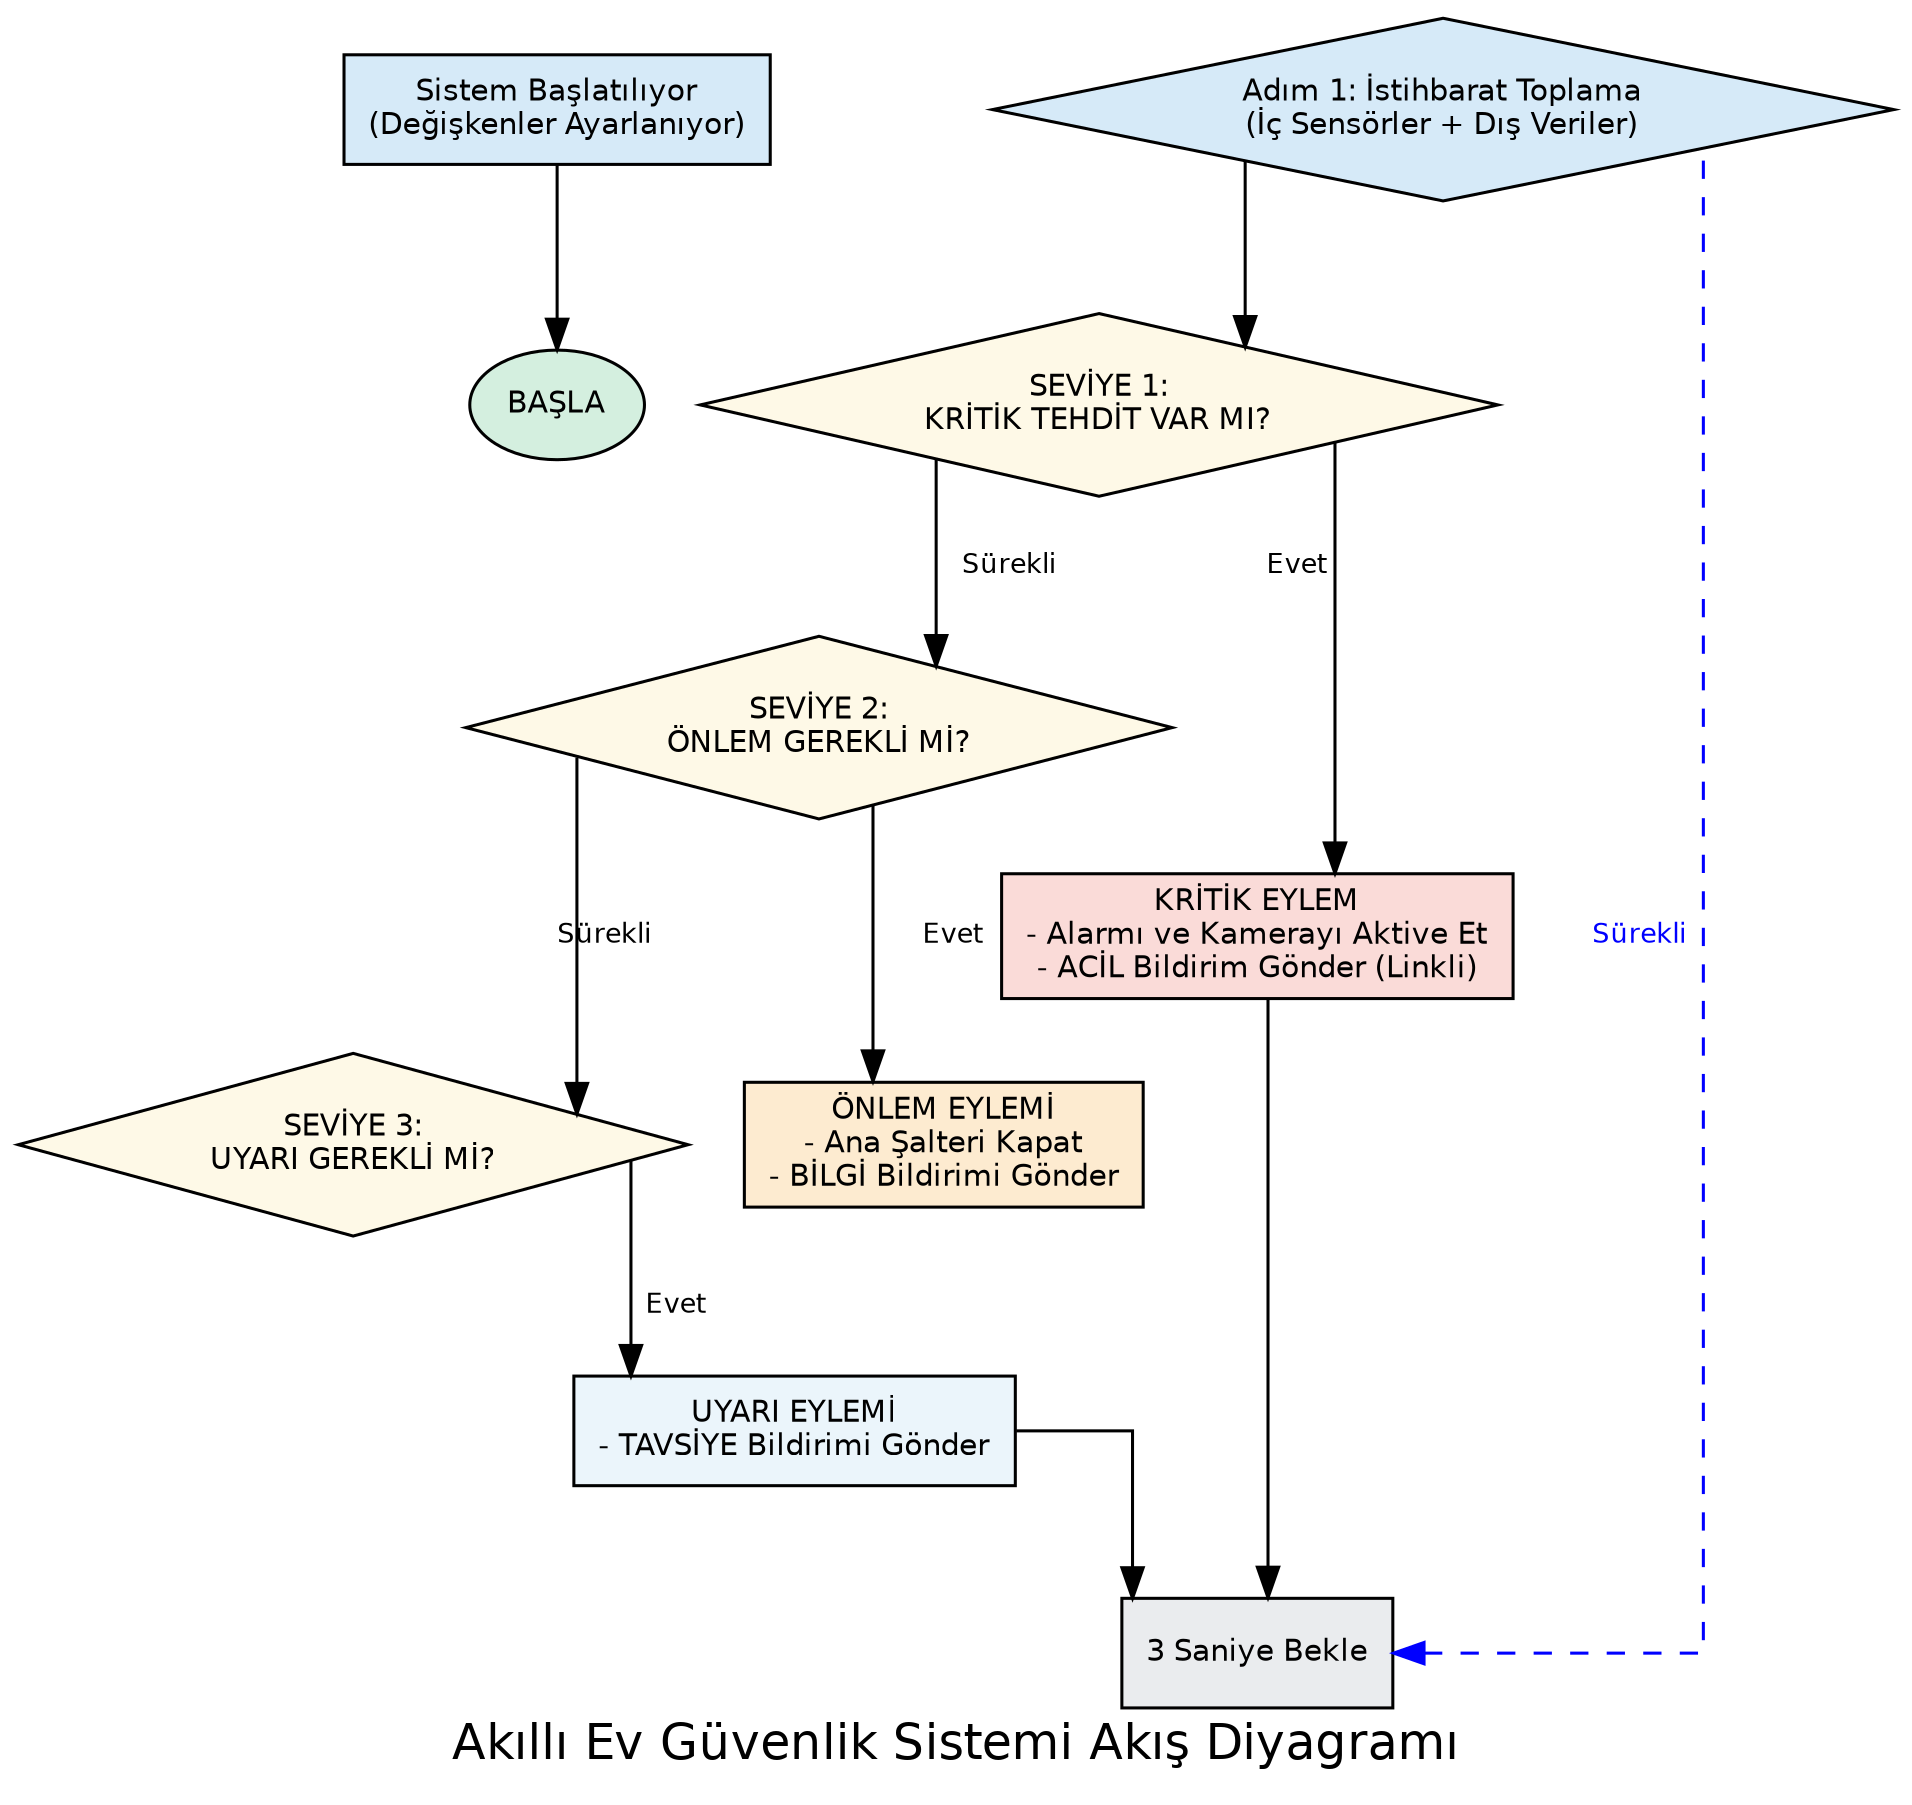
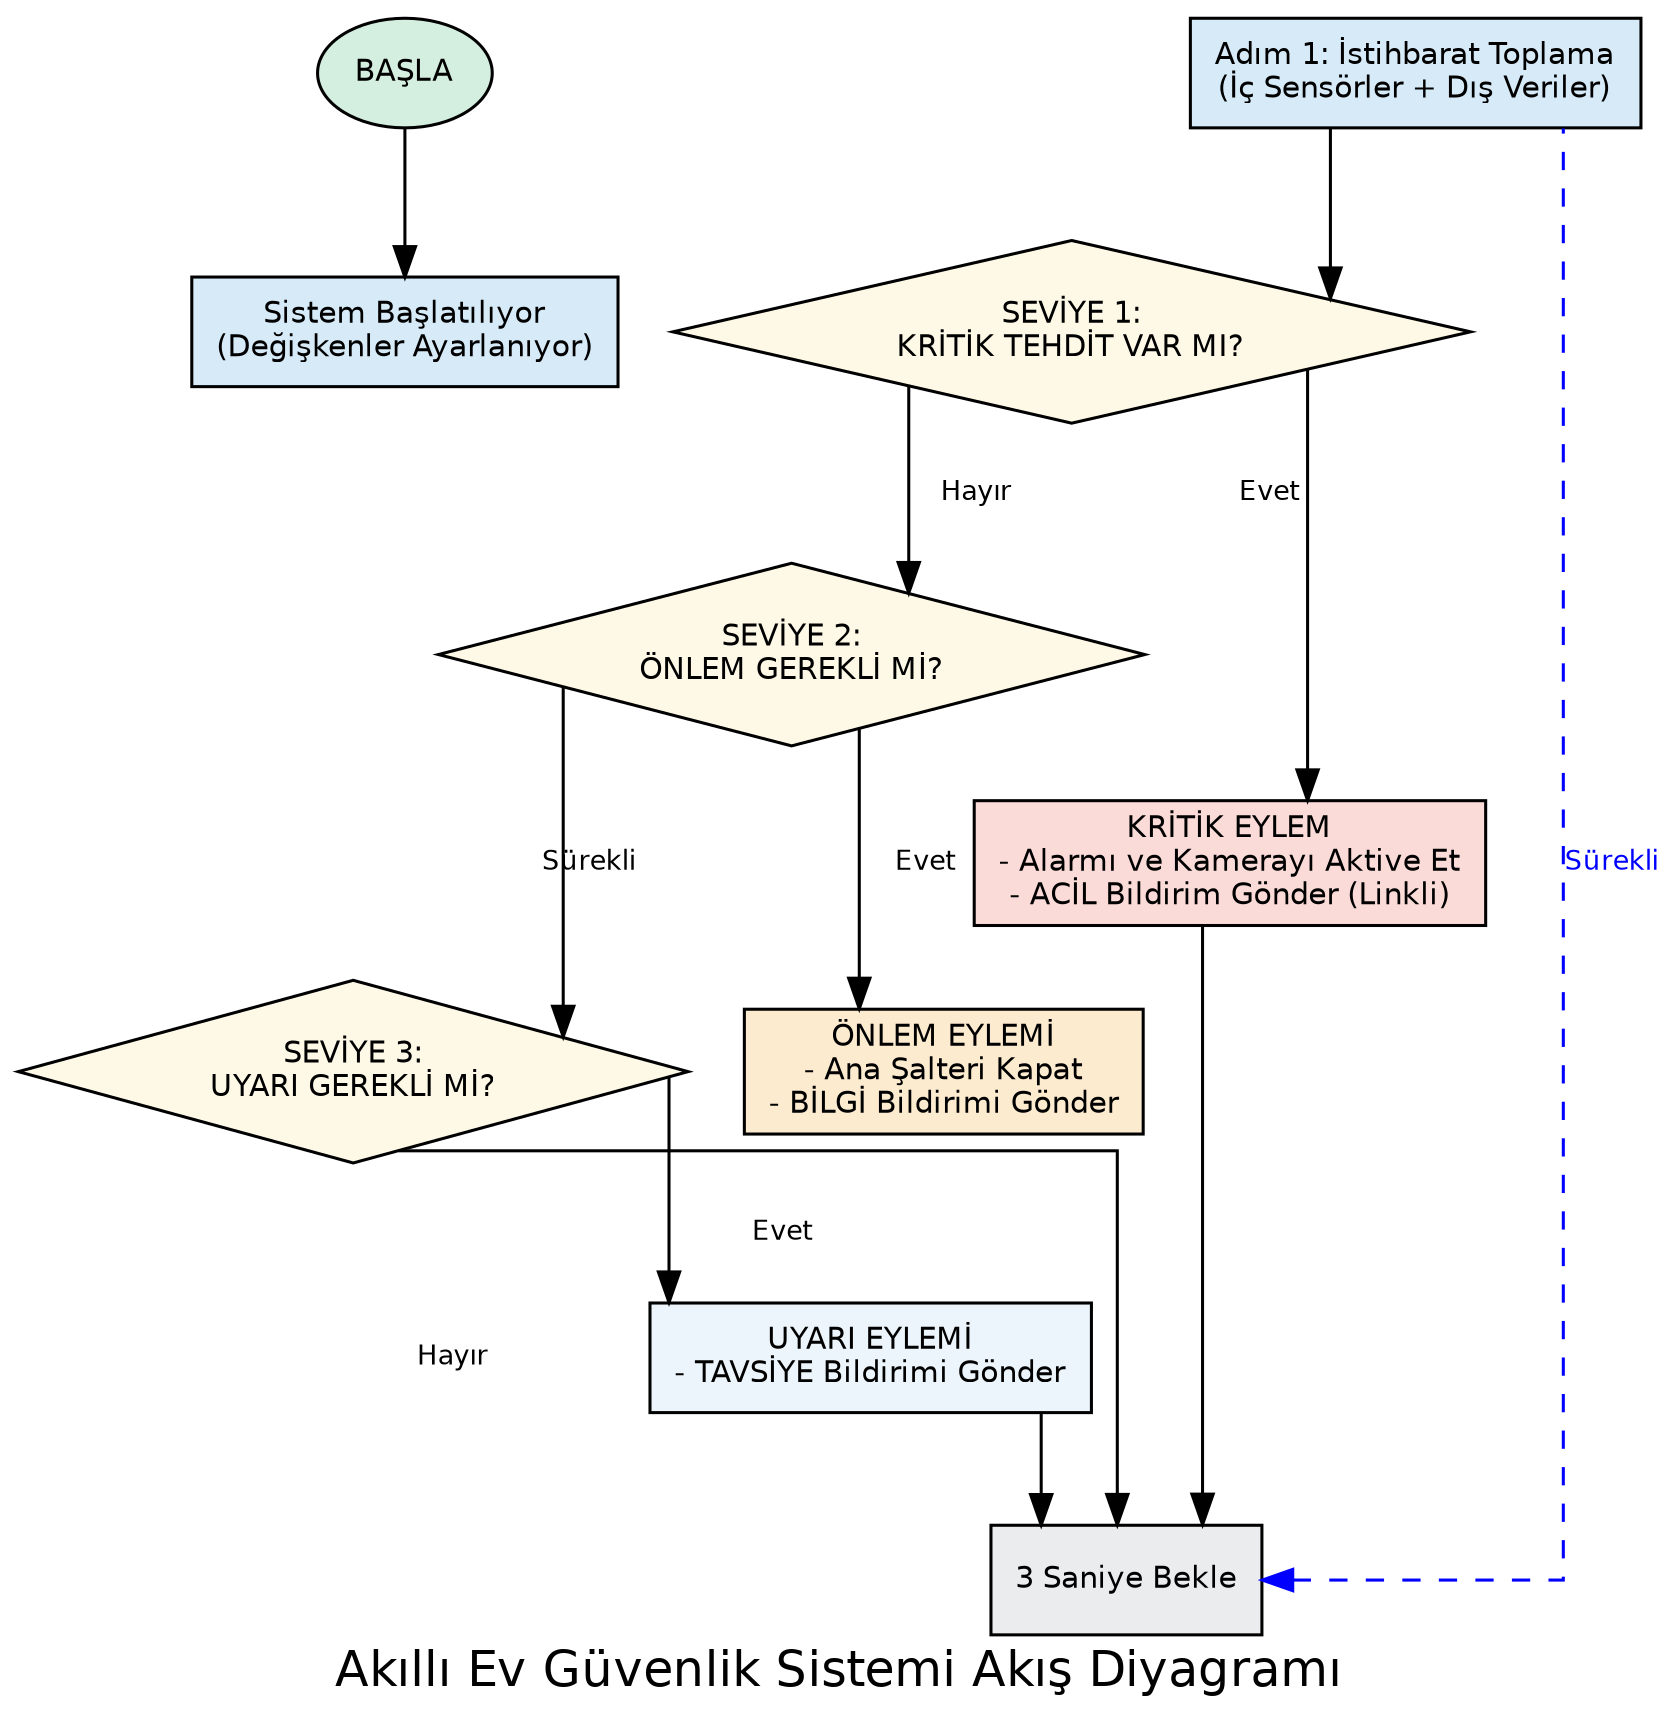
(1443, 110) -> (1416, 73)
(557, 242) -> (405, 187)
(1005, 566) -> (973, 493)
none -> (930, 1151)
